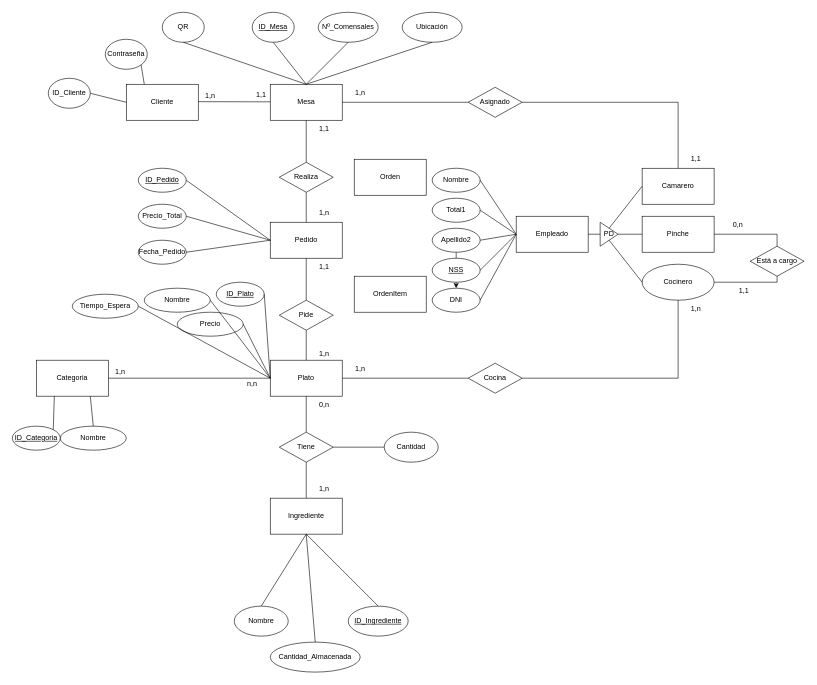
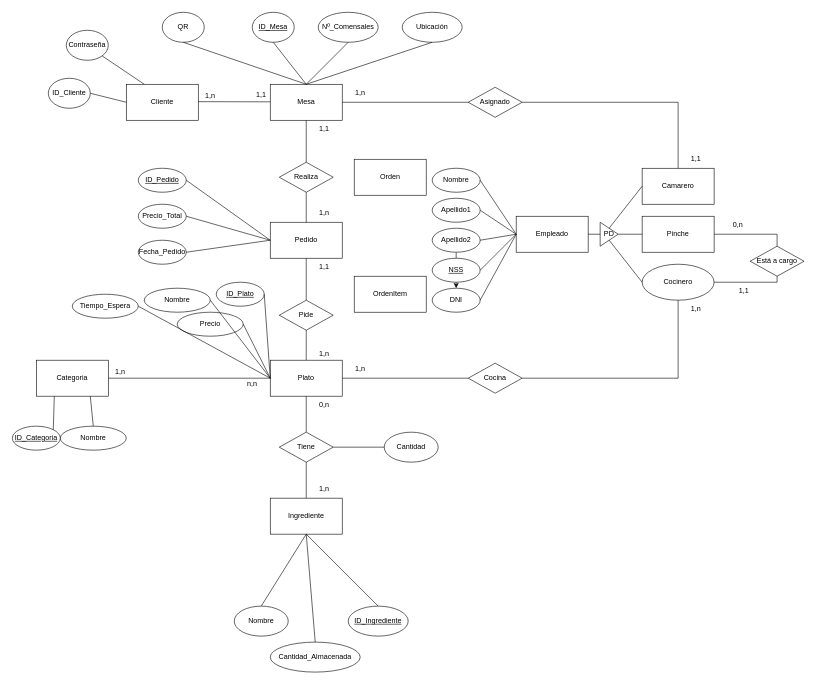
(126, 54) -> (87, 45)
(456, 210) -> (456, 210)
